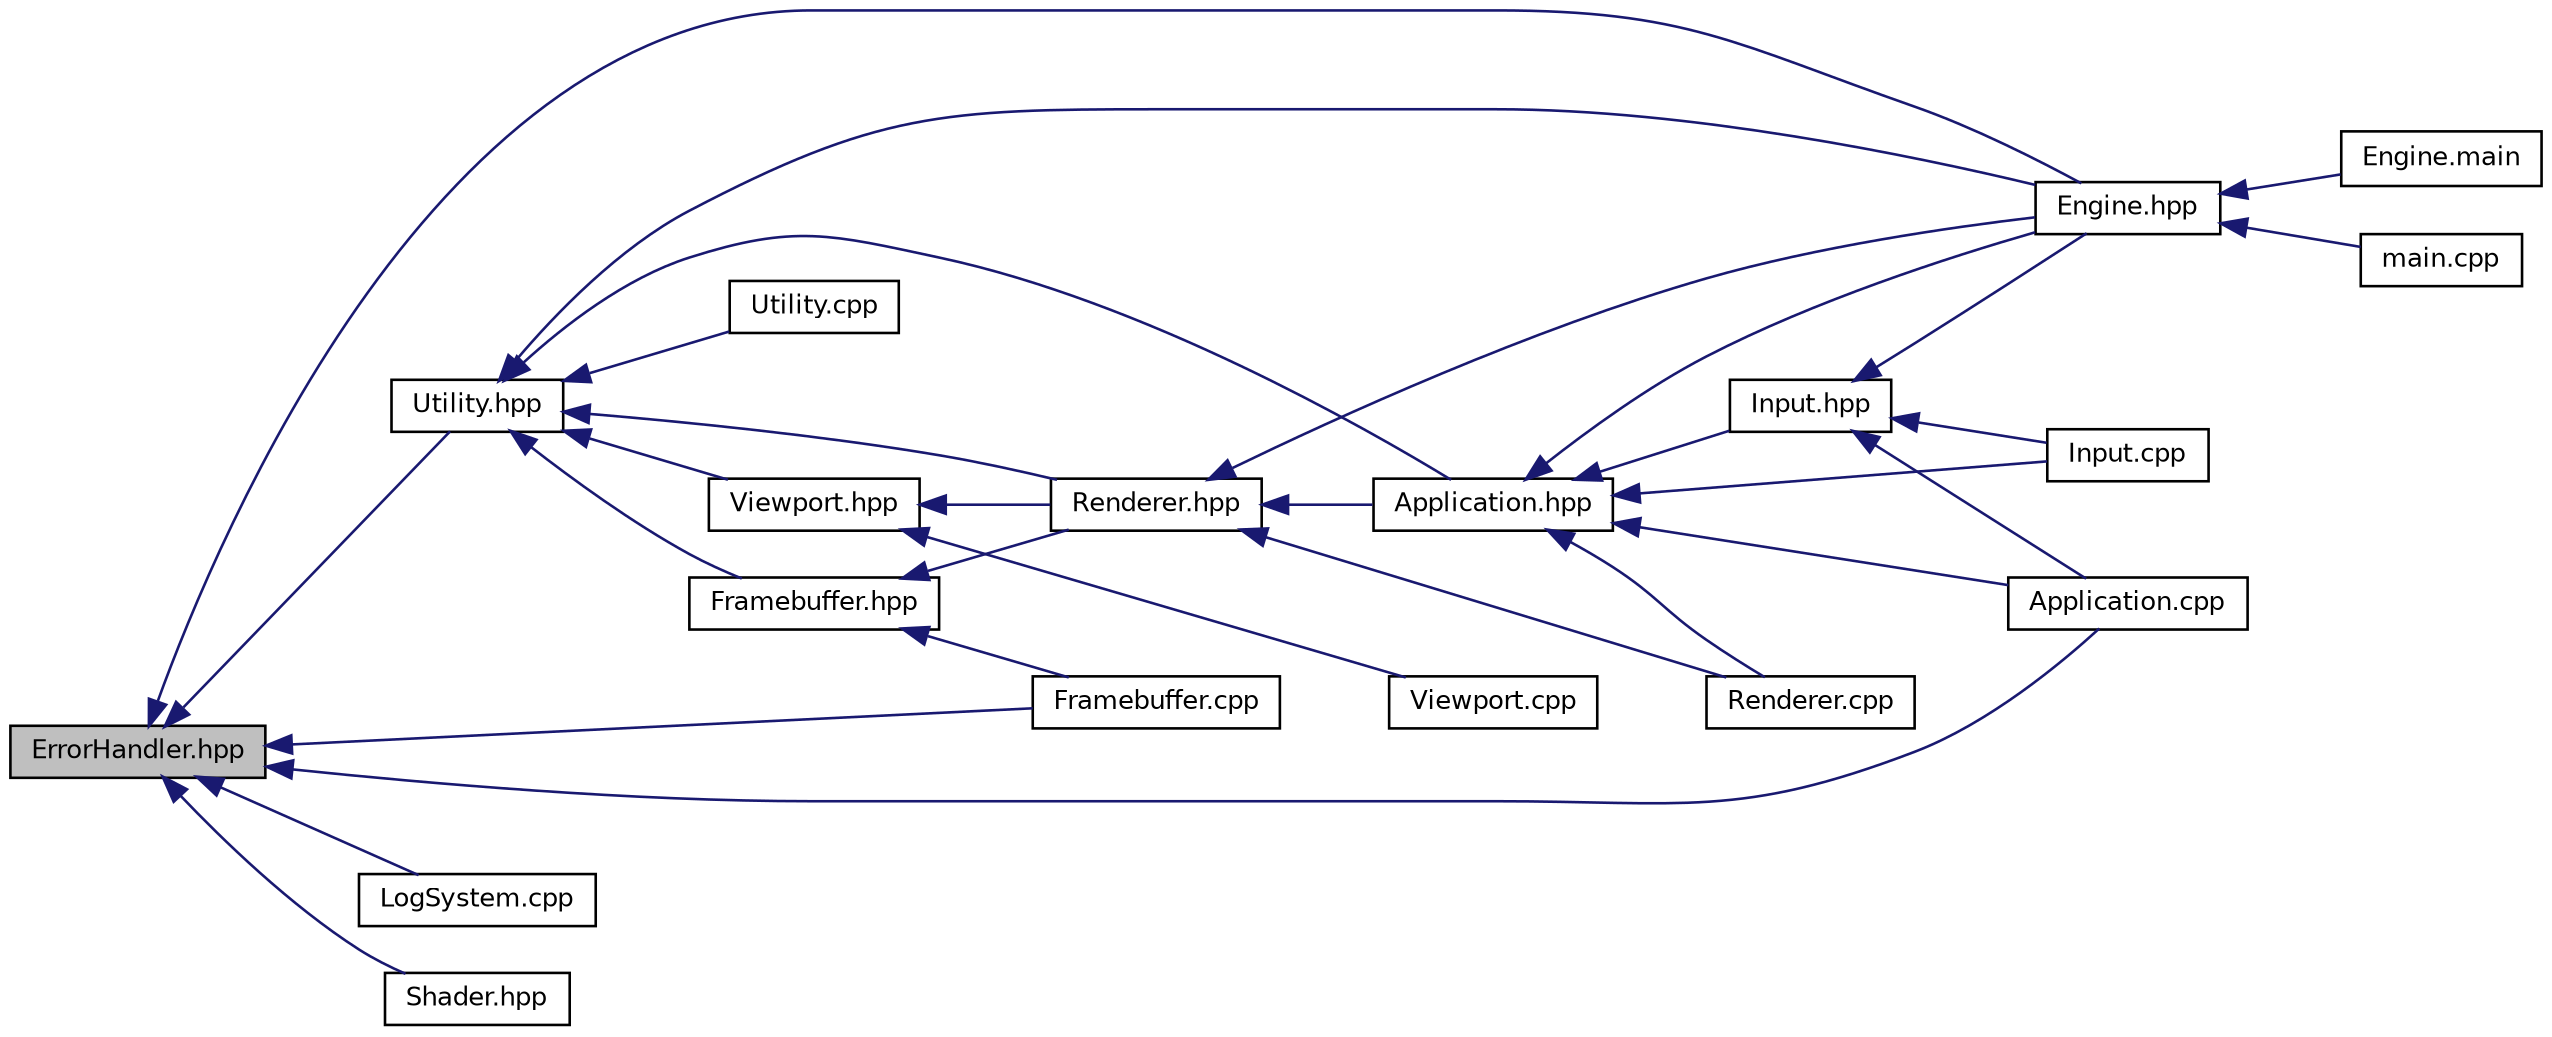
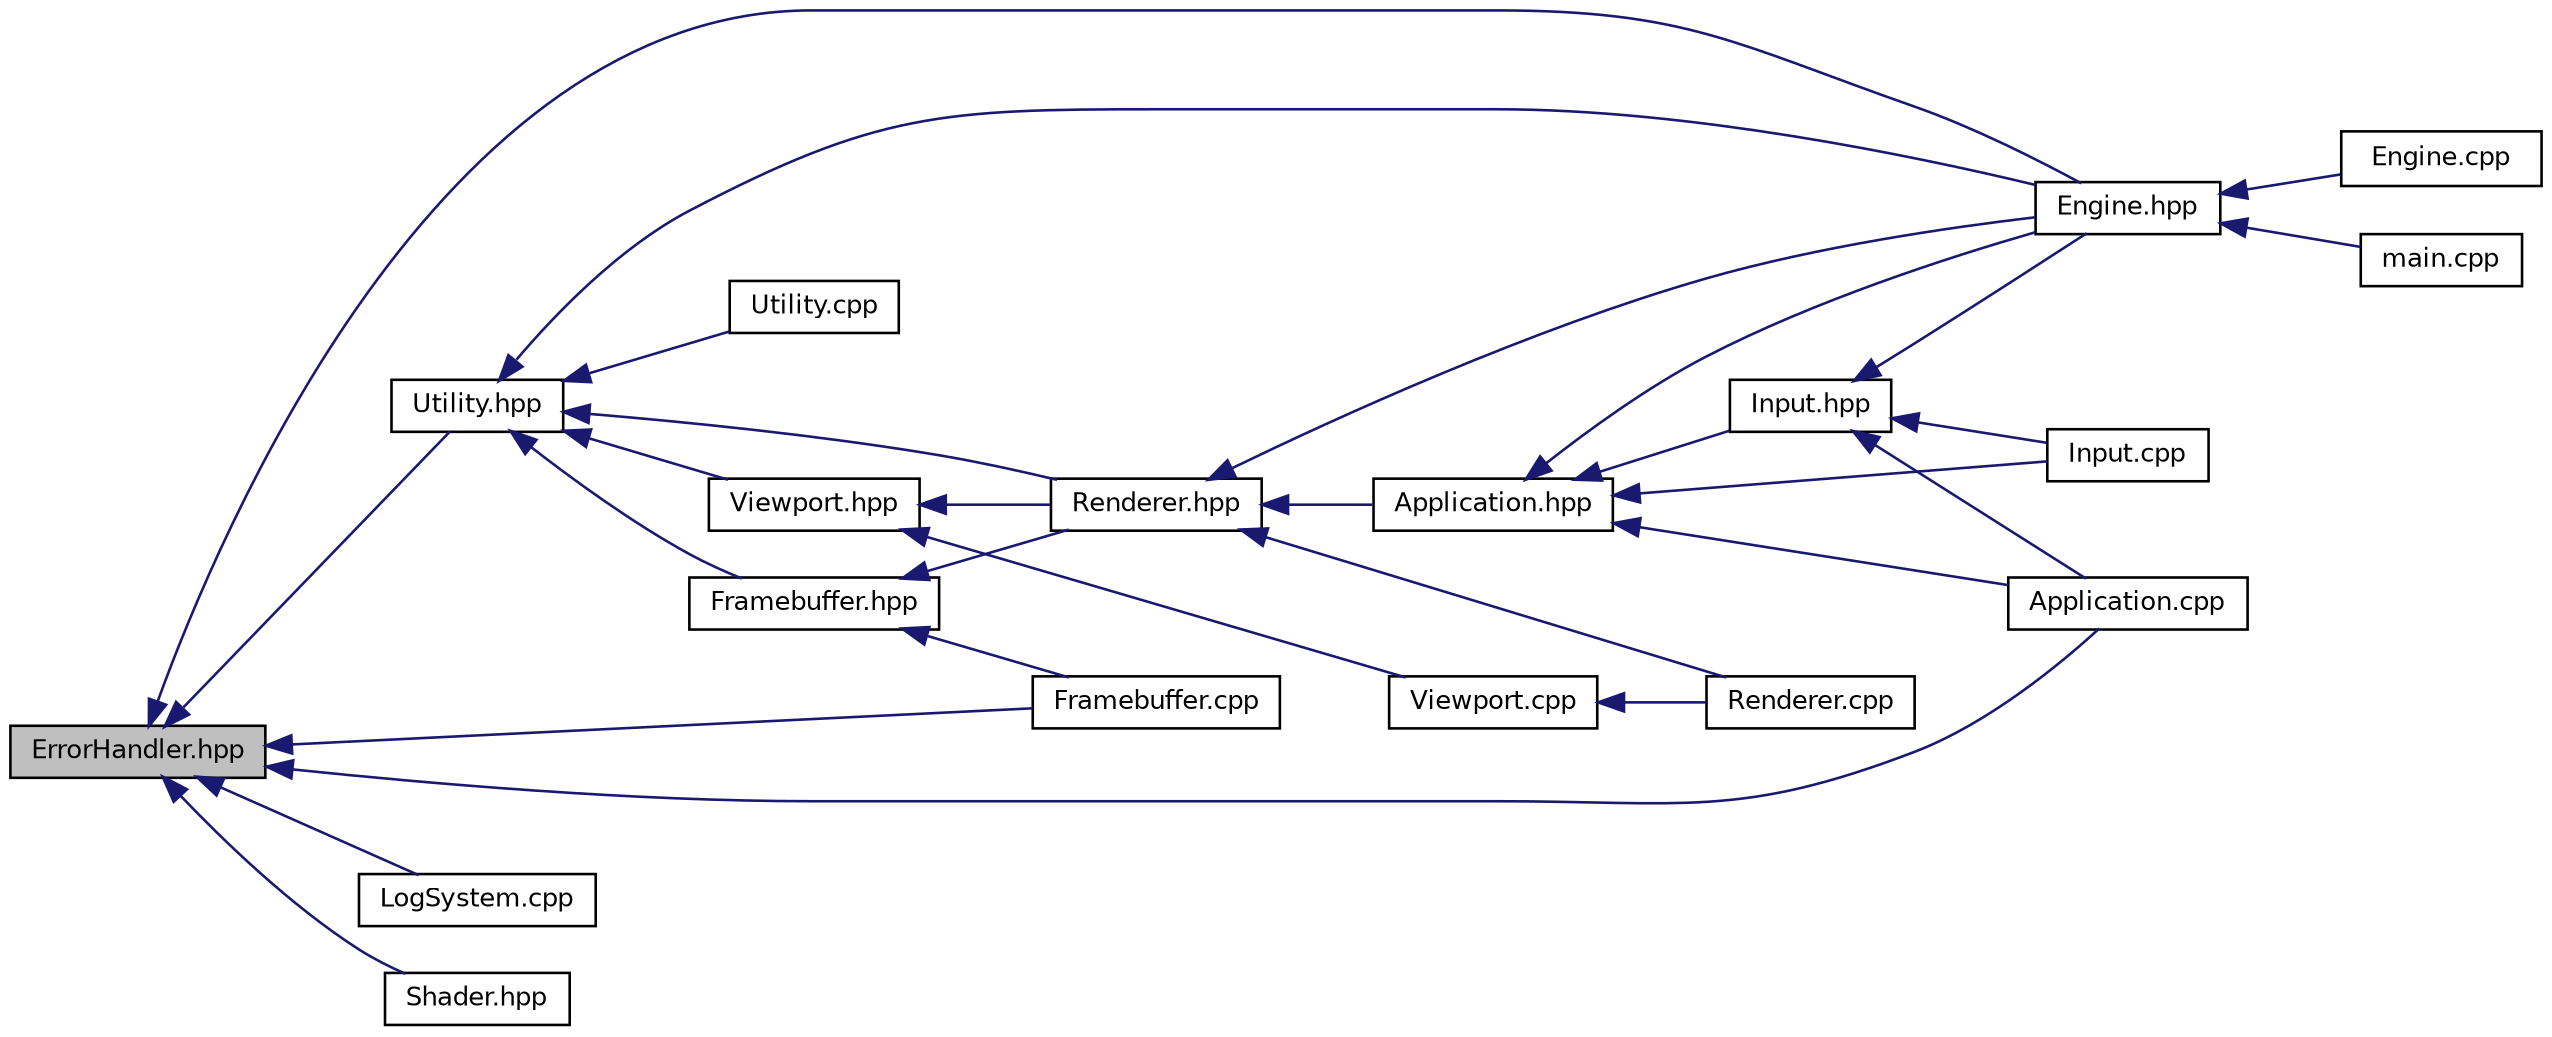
(2441, 159) -> (2441, 159)
(992, 271) -> none
(1668, 610) -> (1665, 702)
